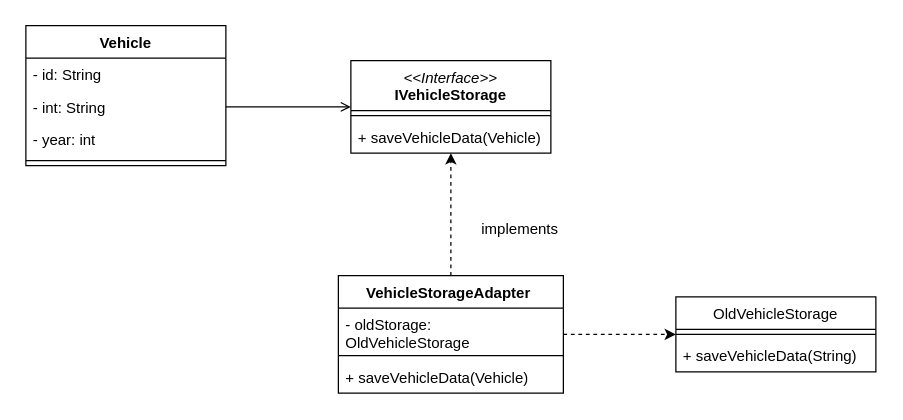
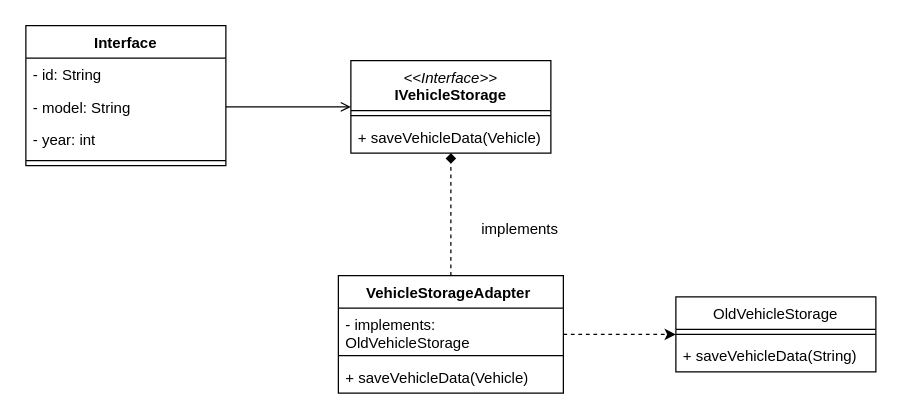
(126, 43) -> (126, 43)
(78, 108) -> (86, 108)
(451, 163) -> (451, 164)
(452, 335) -> (452, 335)
